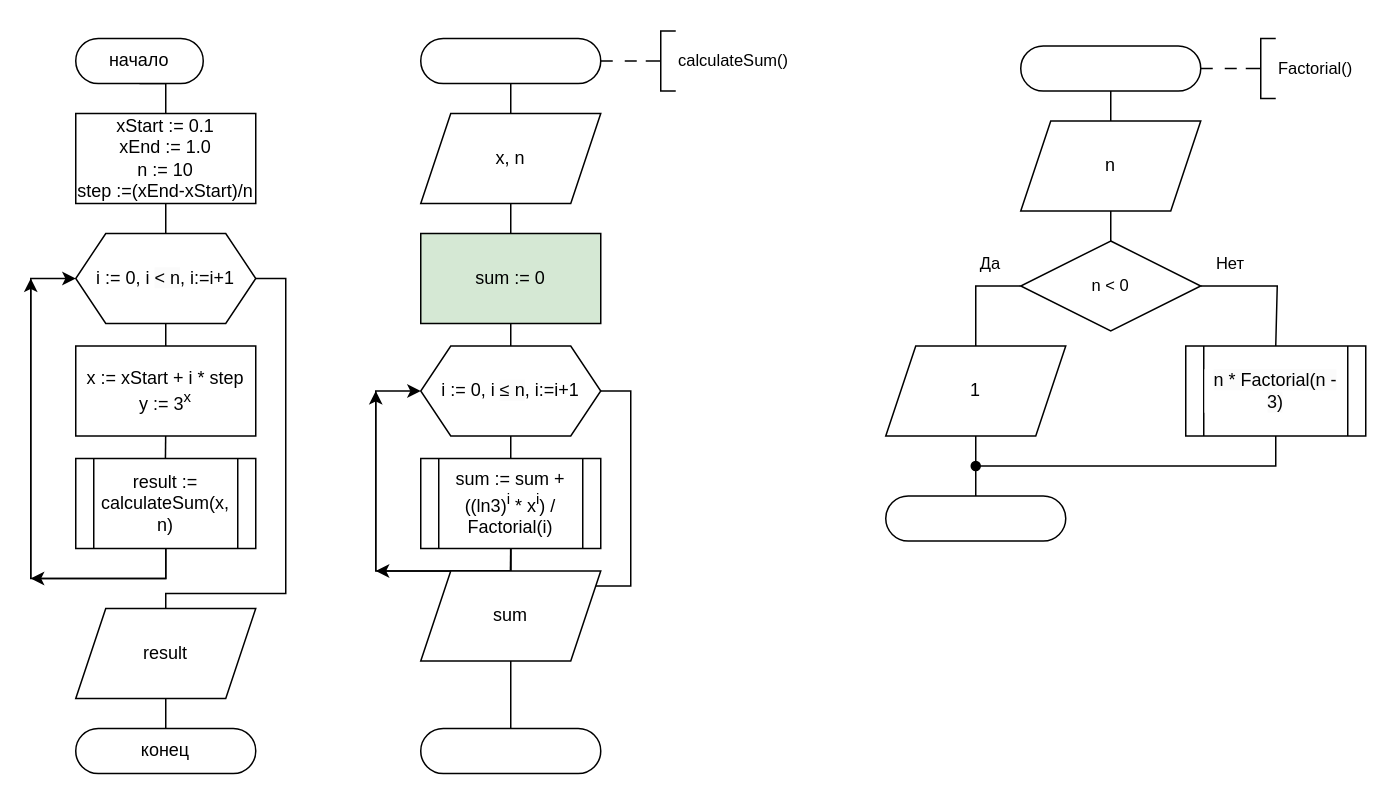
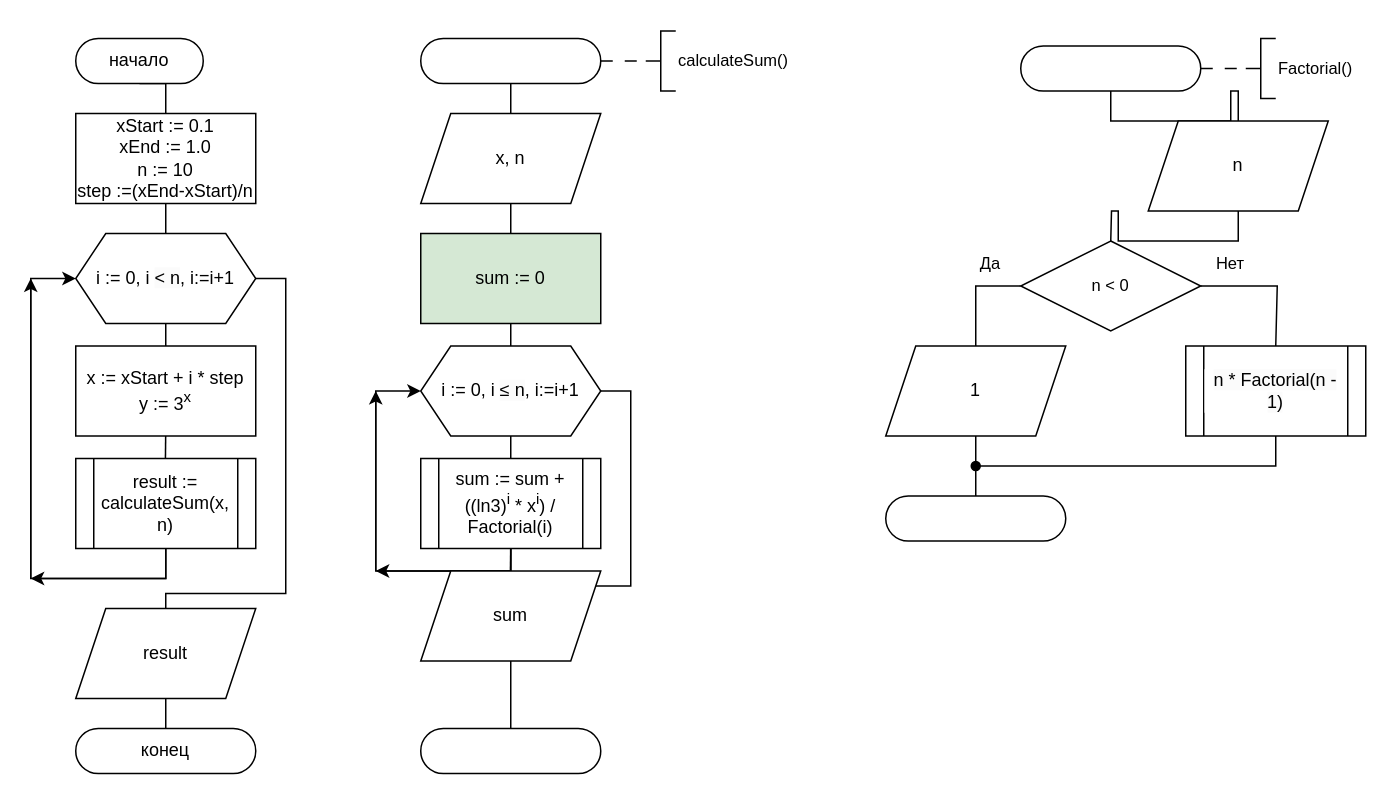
(1111, 166) -> (1238, 166)
(1276, 391) -> (1276, 391)
